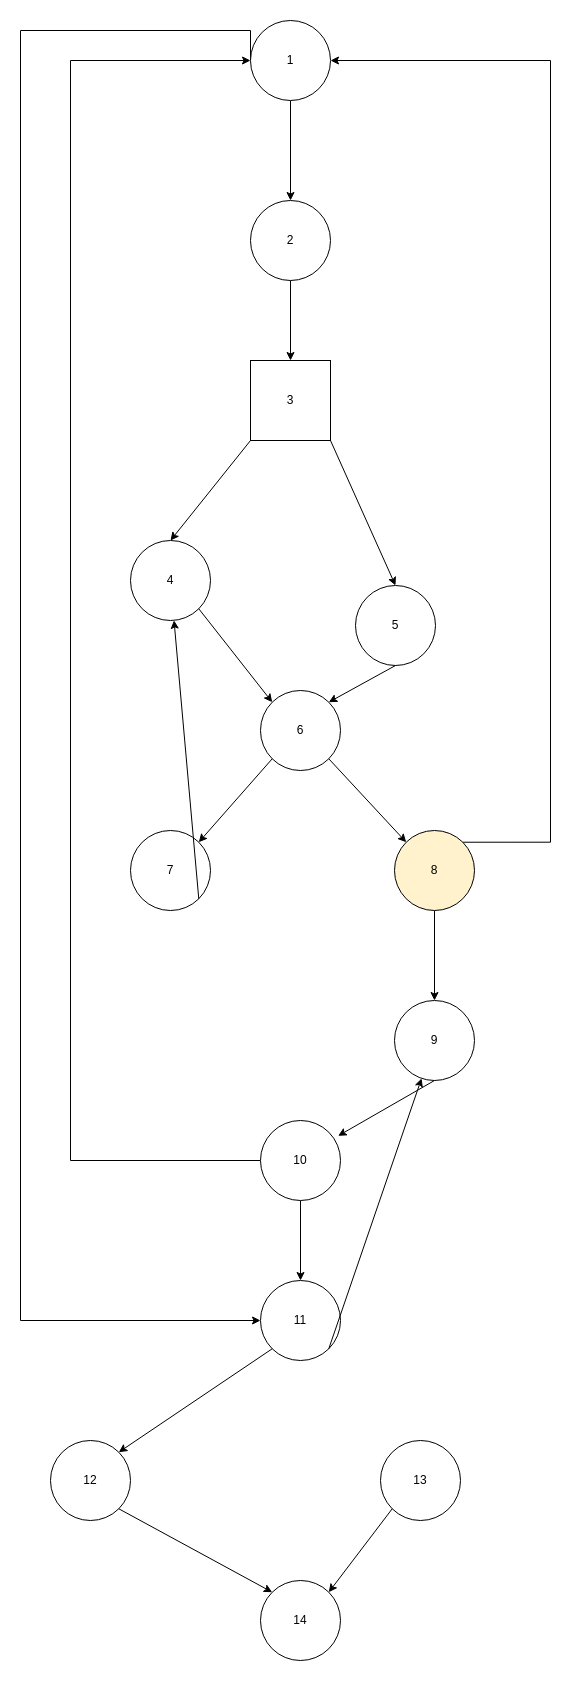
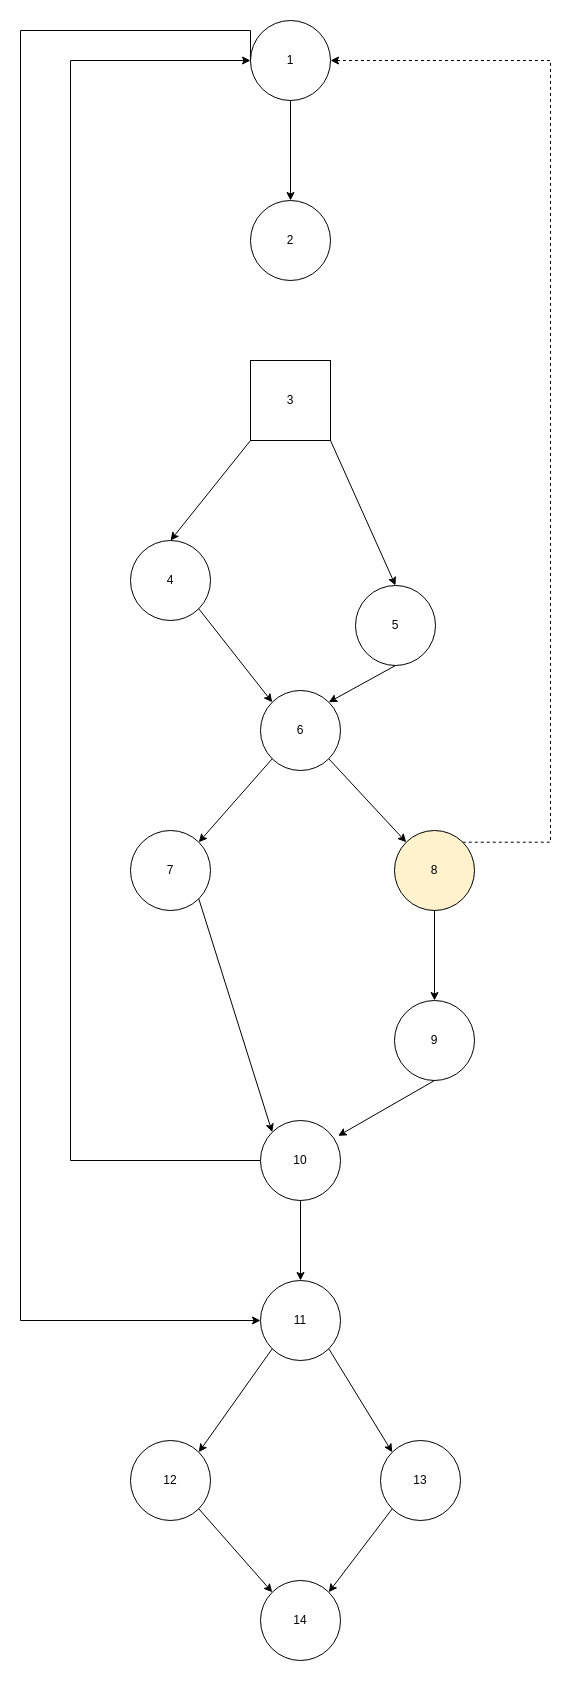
(291, 317) -> none
(551, 389) -> (551, 389)
(187, 763) -> (235, 1012)
(374, 1217) -> (359, 1398)
(91, 1481) -> (171, 1481)
